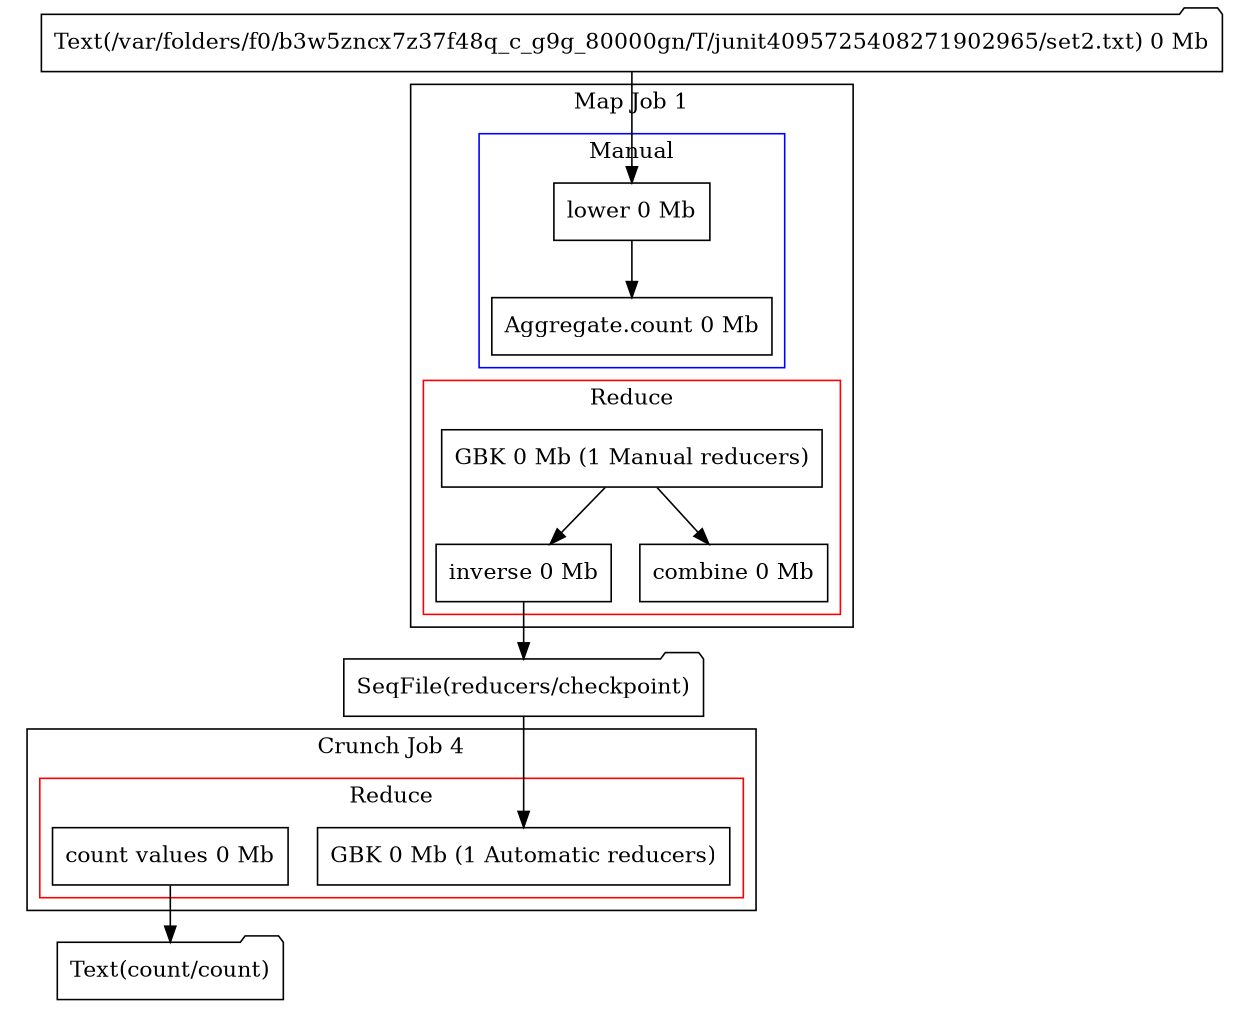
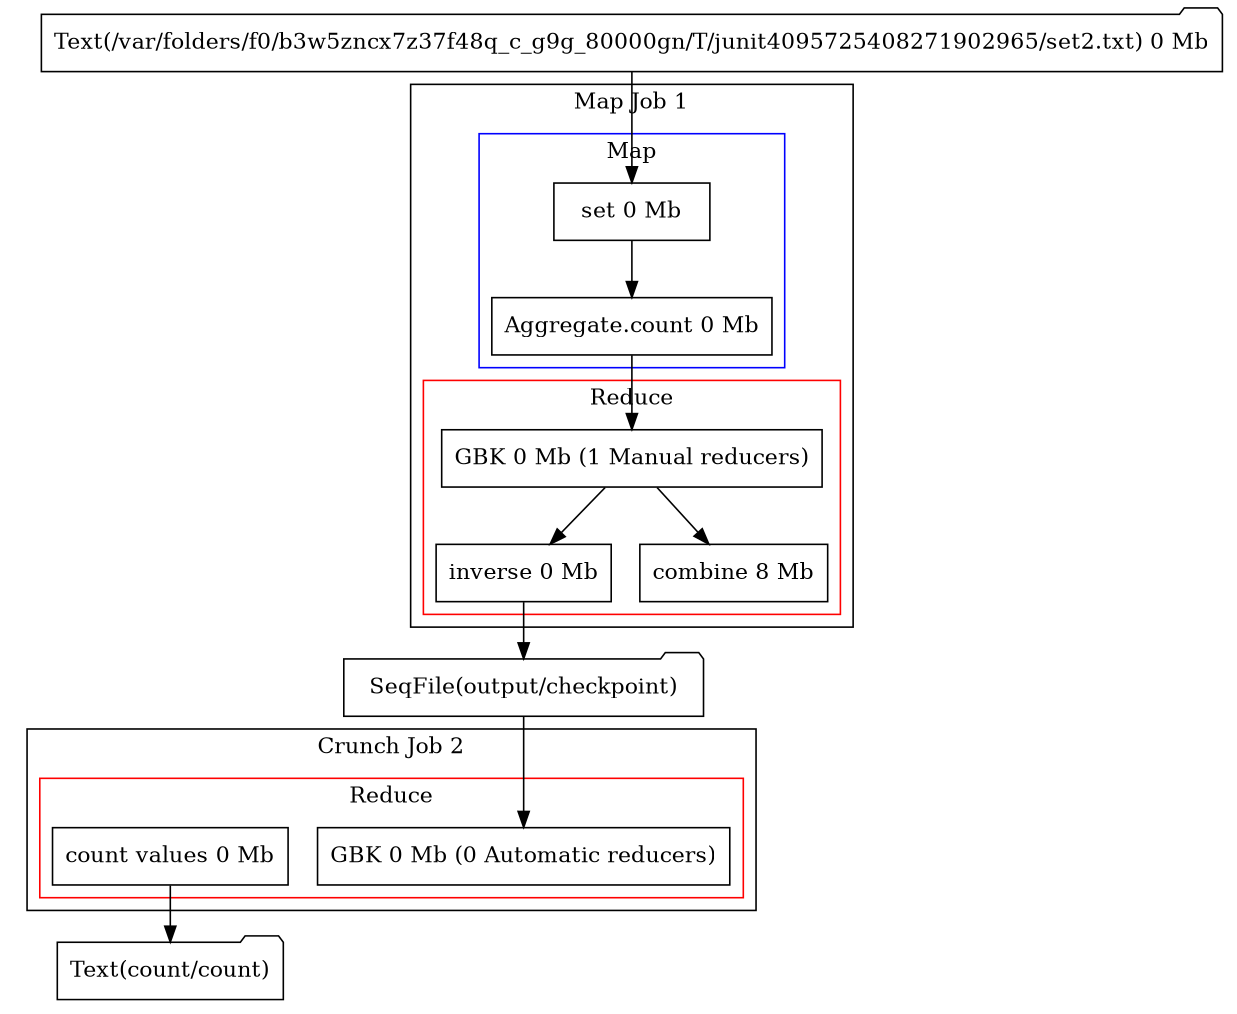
(632, 152) -> (632, 152)
(632, 212) -> (632, 212)
none -> (632, 390)
(734, 573) -> (734, 573)
(524, 688) -> (524, 688)
(392, 747) -> (392, 747)
(524, 856) -> (524, 856)
